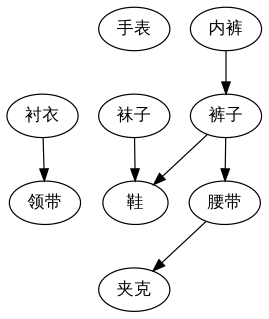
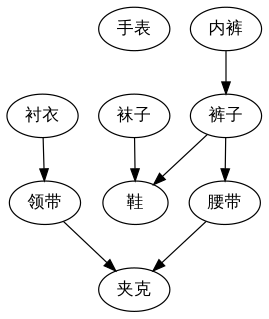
none -> (85, 242)
